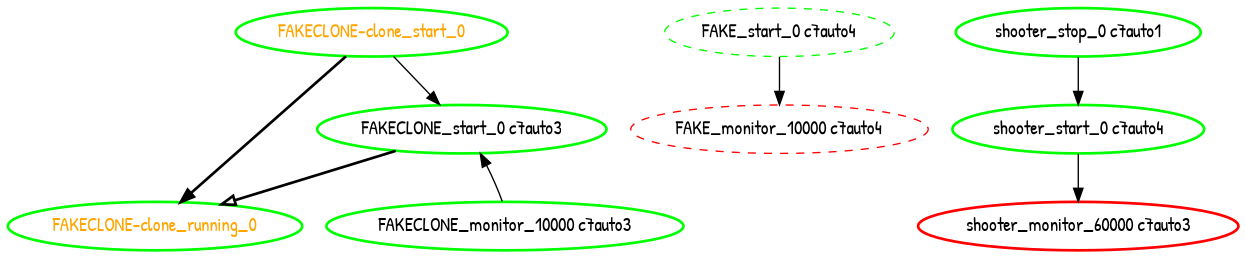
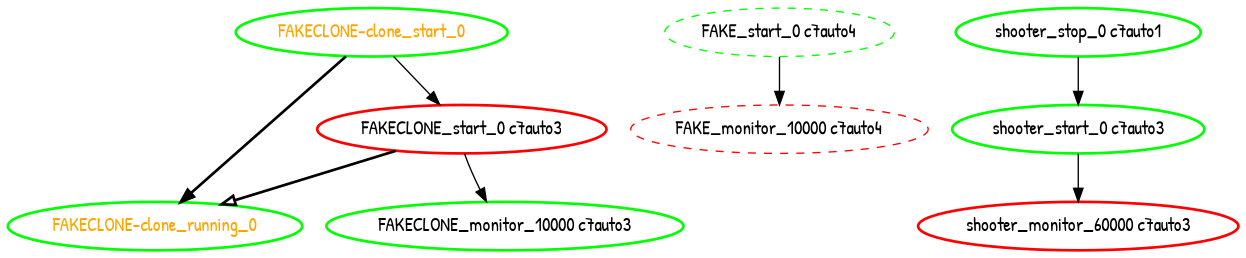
(462, 129) -> (462, 129)
(1078, 129) -> (1078, 129)
(495, 183) -> (472, 172)
